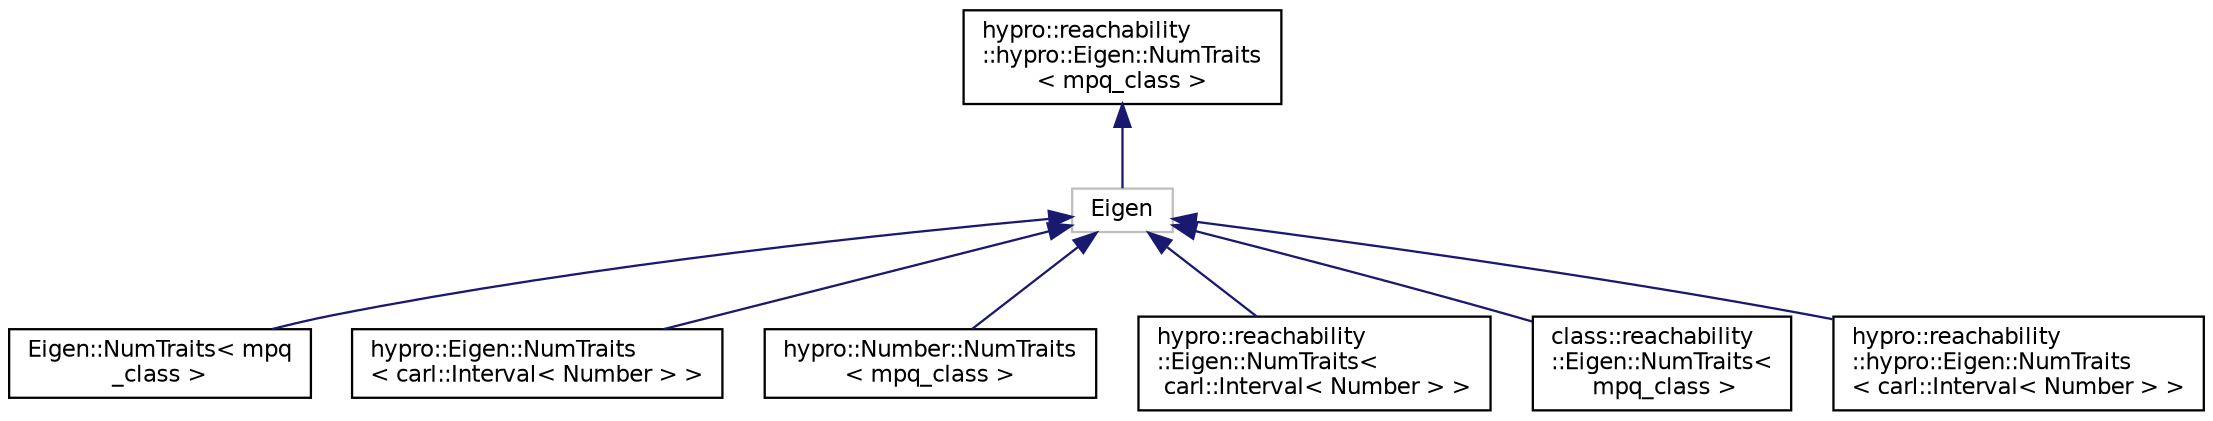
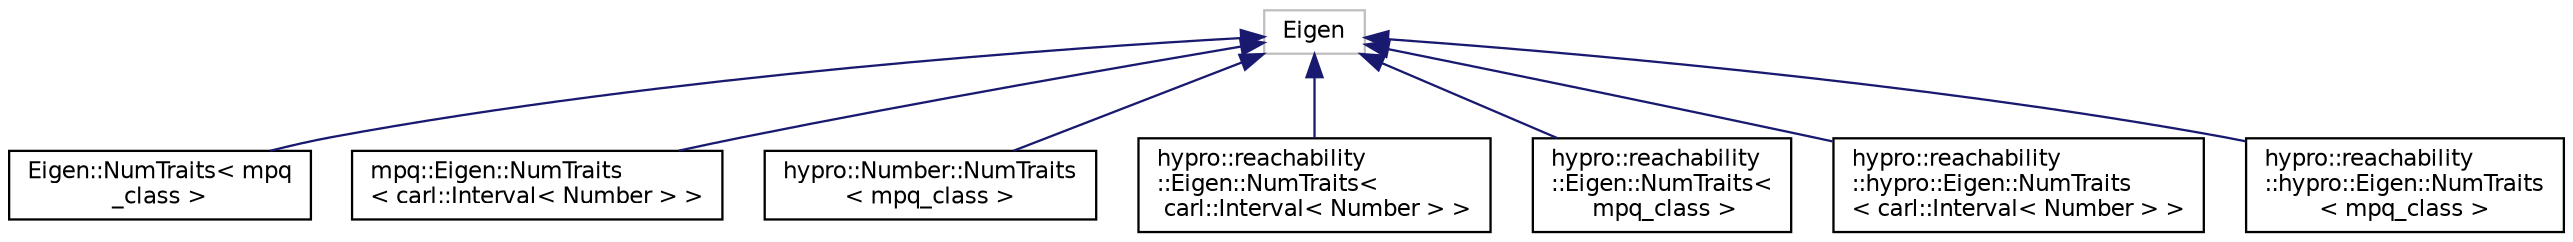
(1122, 158) -> (1818, 79)
(537, 363) -> (537, 185)
(1662, 363) -> (1662, 185)
